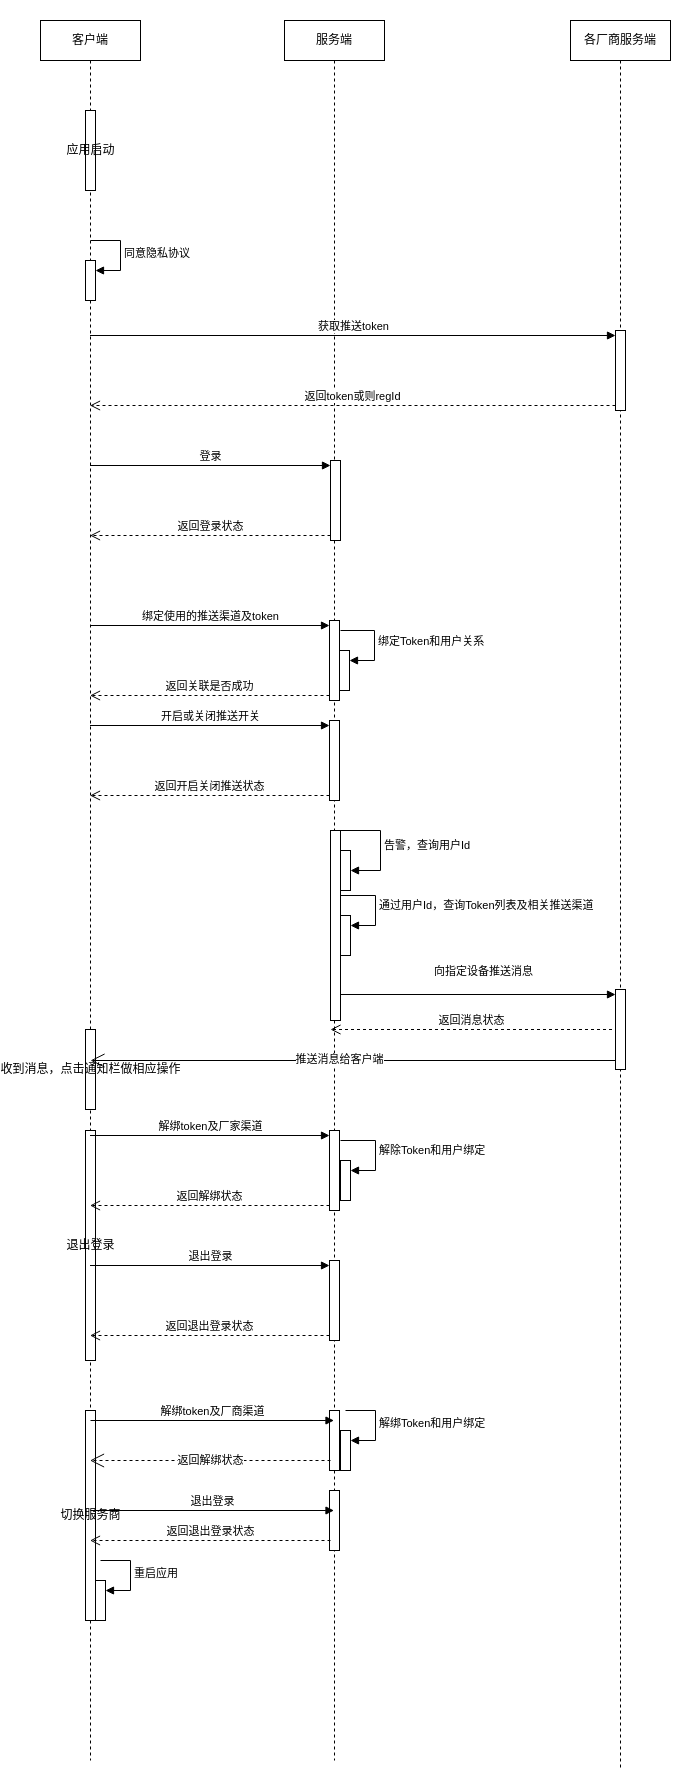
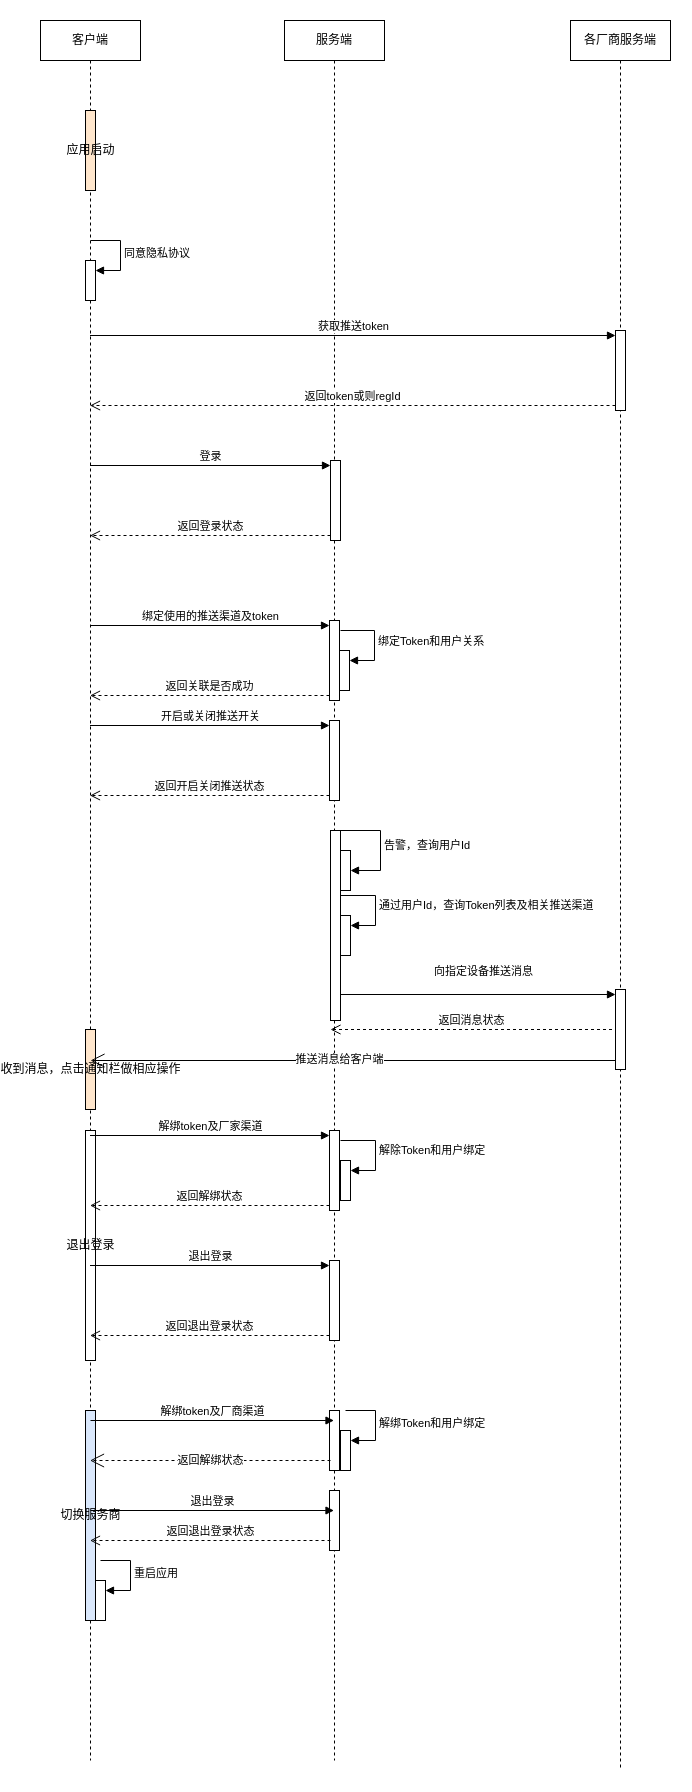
(91, 151) -> (91, 151)
(91, 1070) -> (91, 1070)
(91, 1516) -> (91, 1516)
